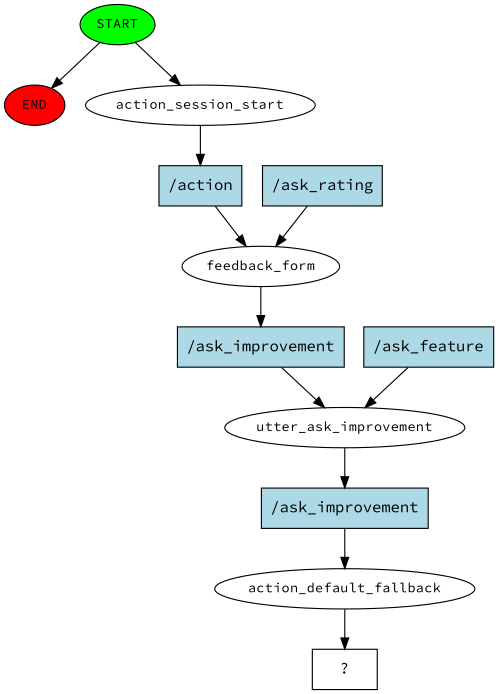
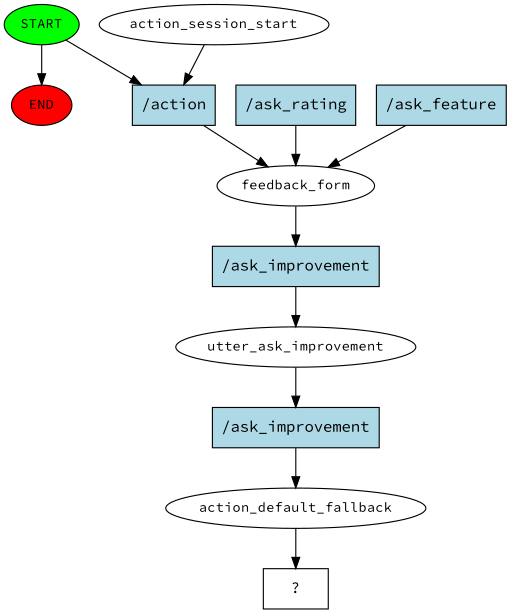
(154, 60) -> (99, 60)
(391, 384) -> (372, 144)
